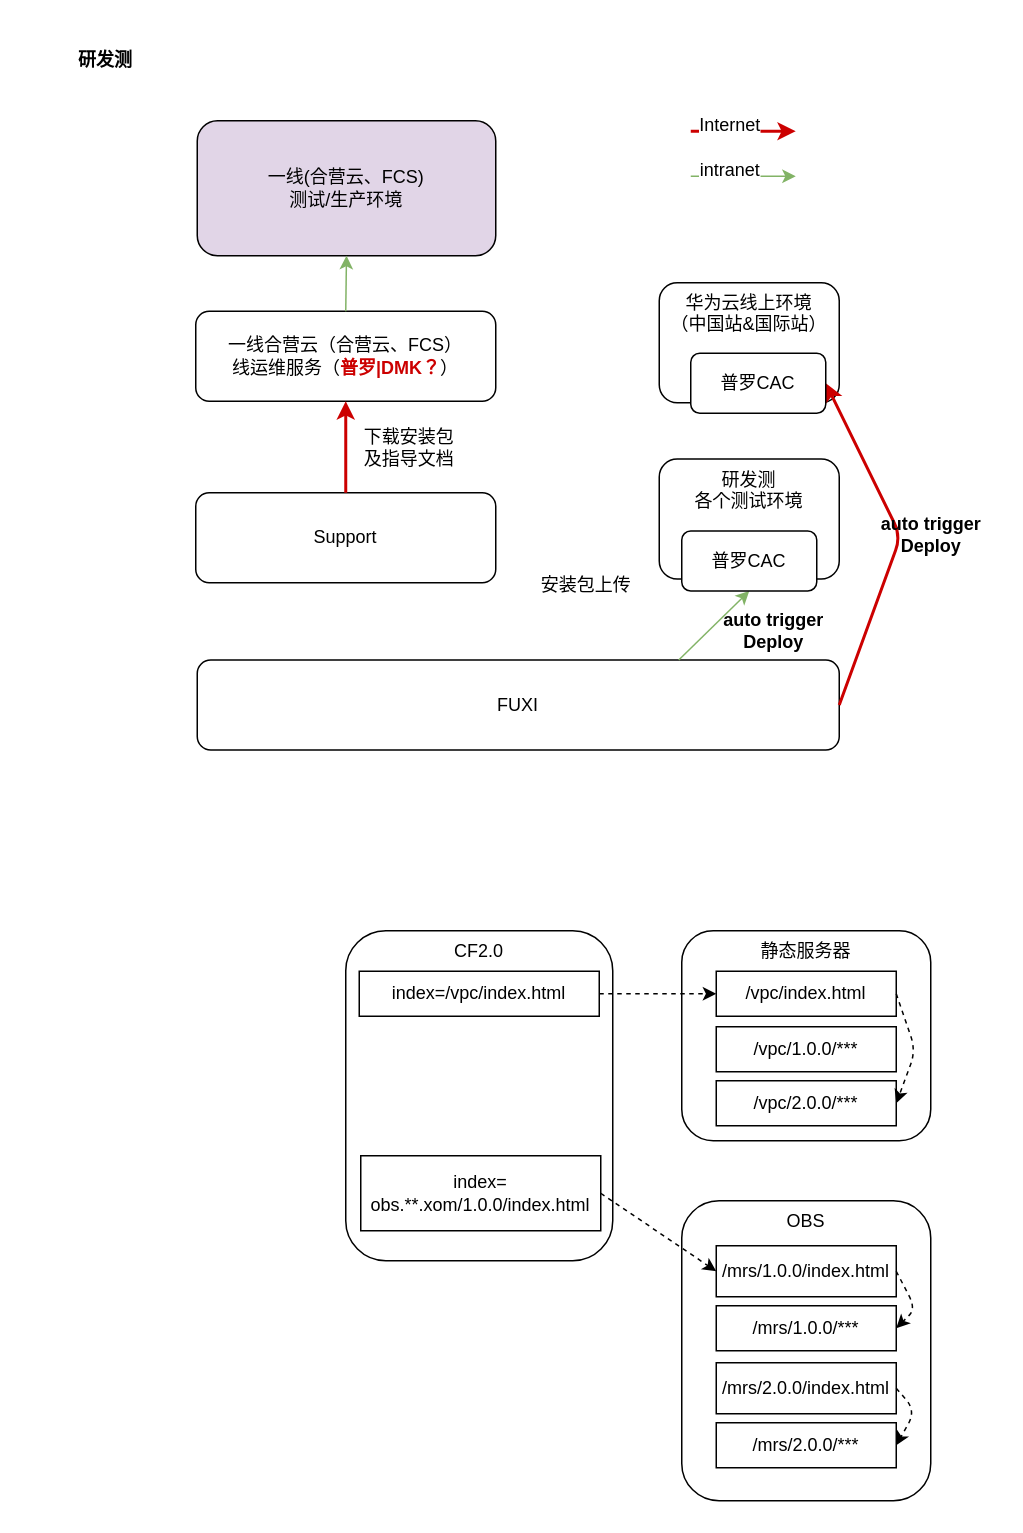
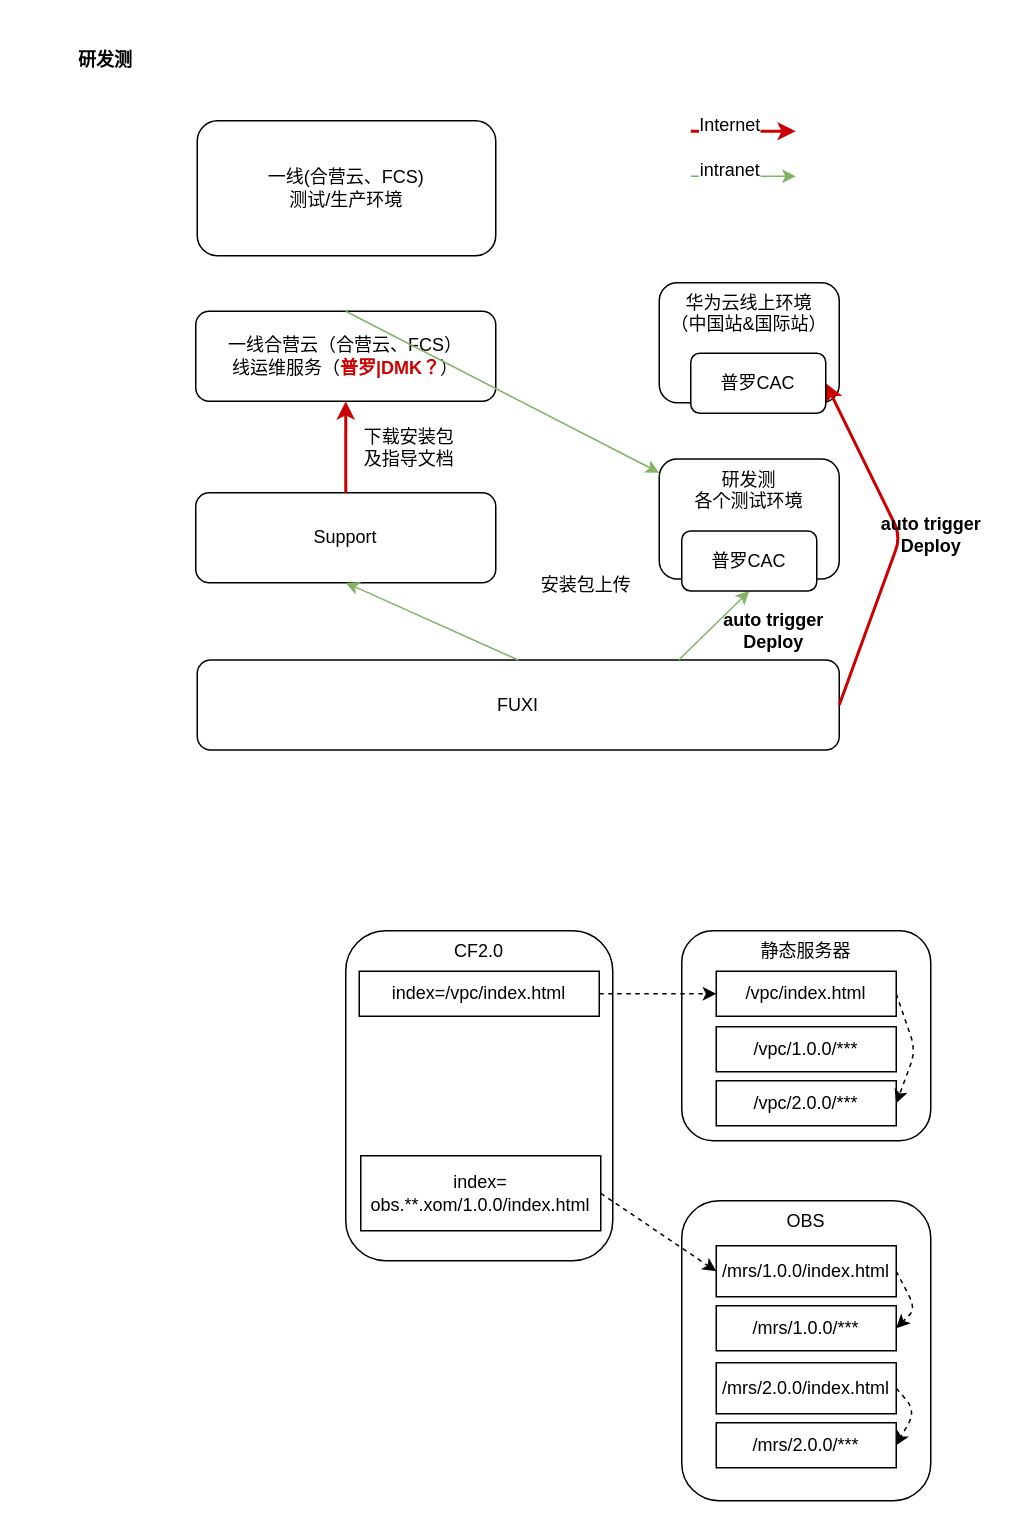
(347, 188) -> (347, 188)
(346, 289) -> (498, 390)
none -> (437, 624)
